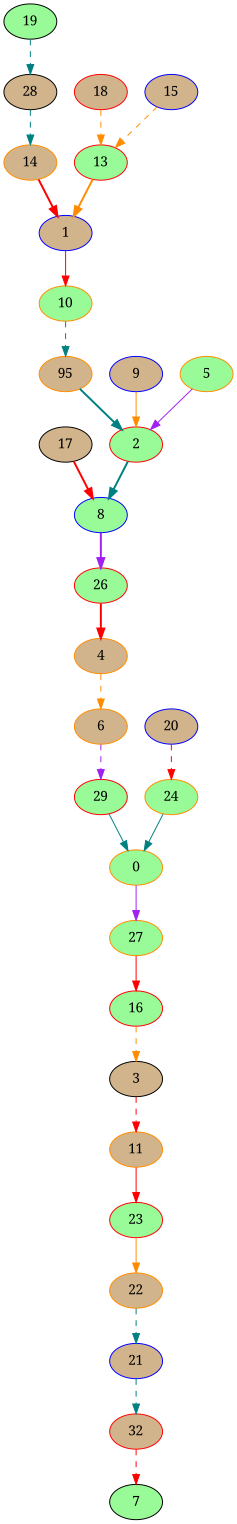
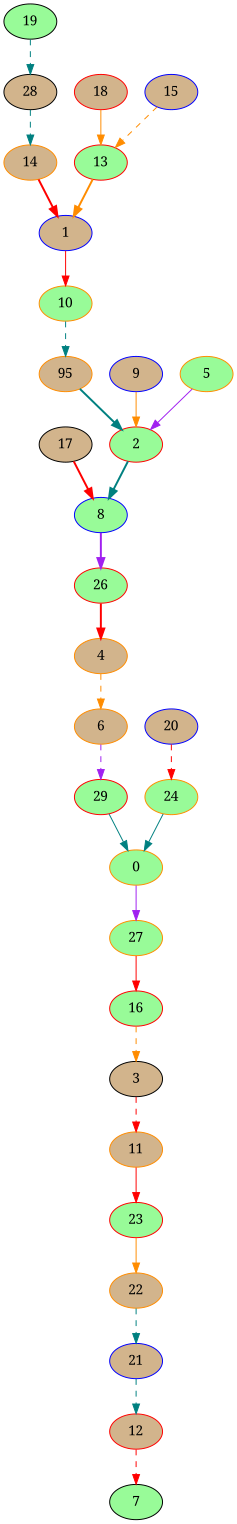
(101, 122) -> (101, 122)
(136, 1432) -> (136, 1432)
